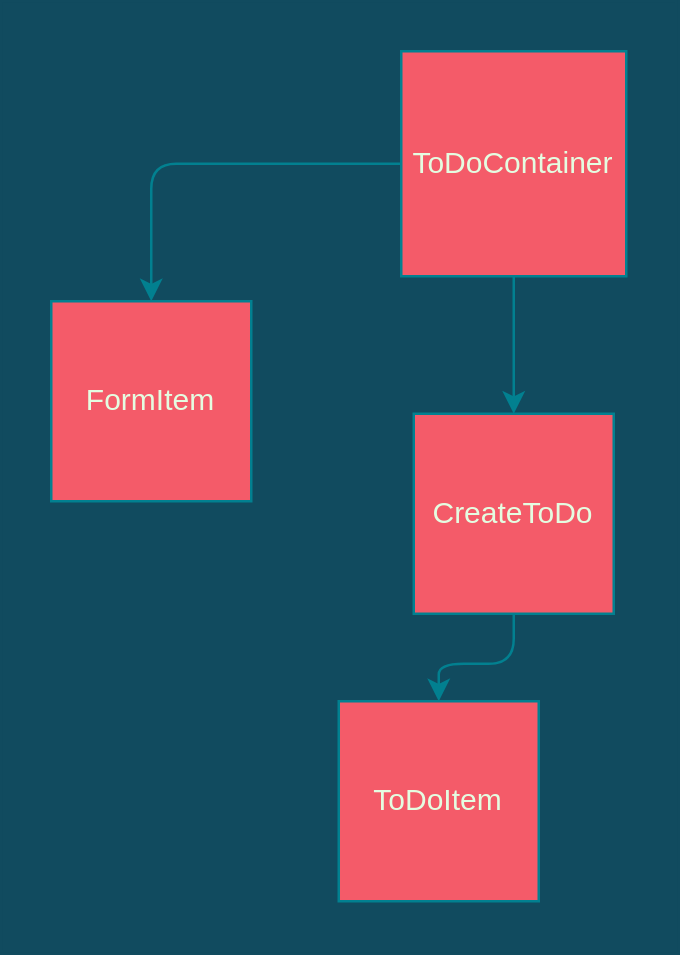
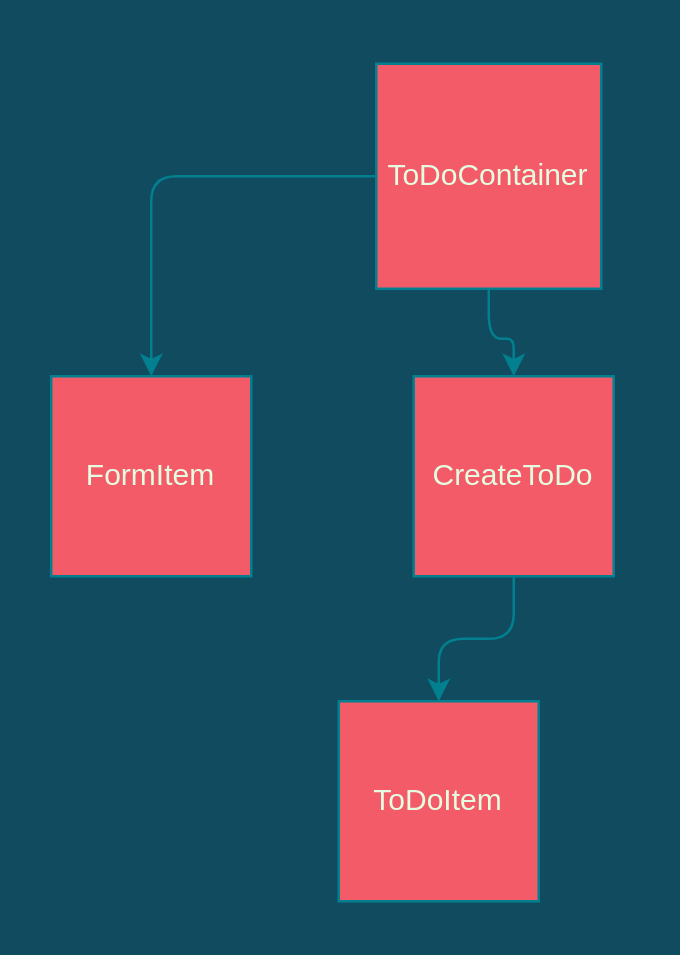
(514, 164) -> (489, 176)
(151, 401) -> (151, 476)
(514, 514) -> (514, 476)
